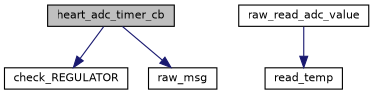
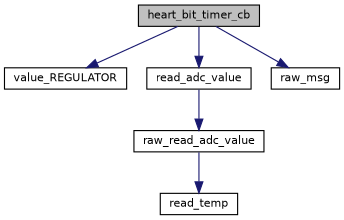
(111, 16) -> (199, 16)
(66, 78) -> (66, 78)
none -> (199, 78)
